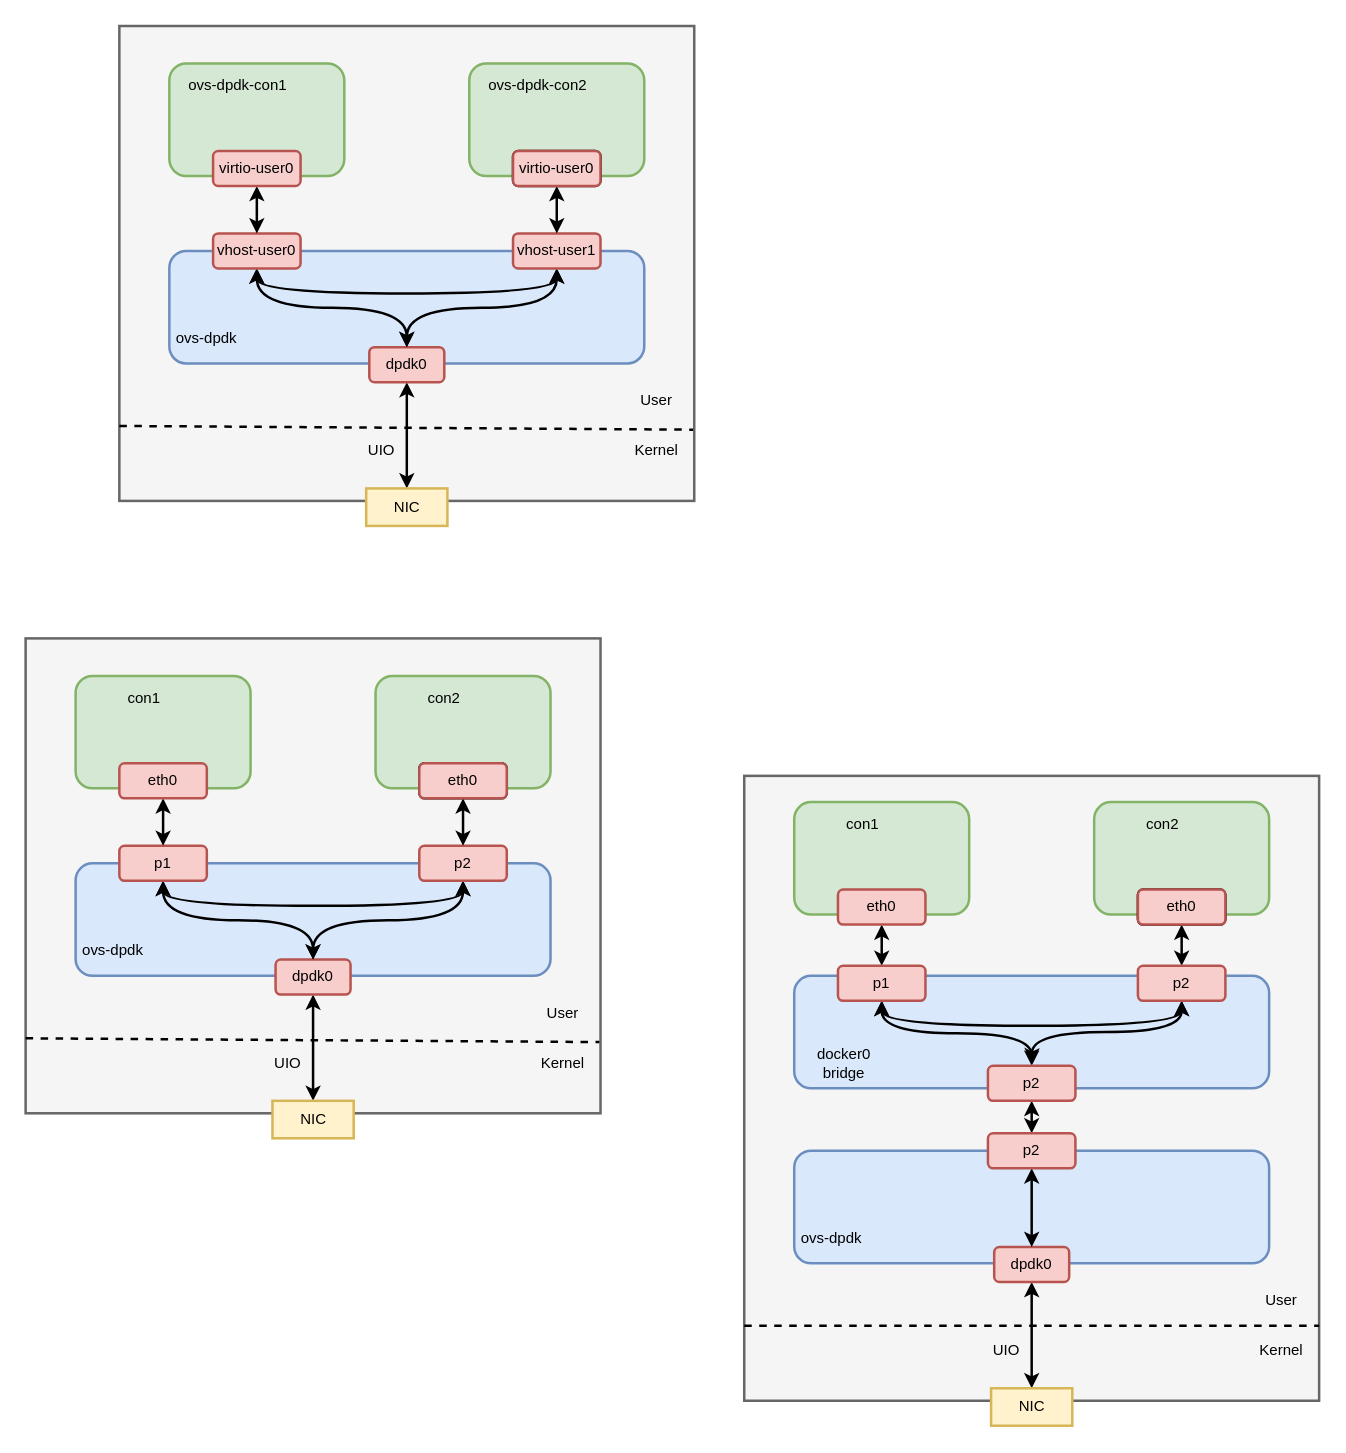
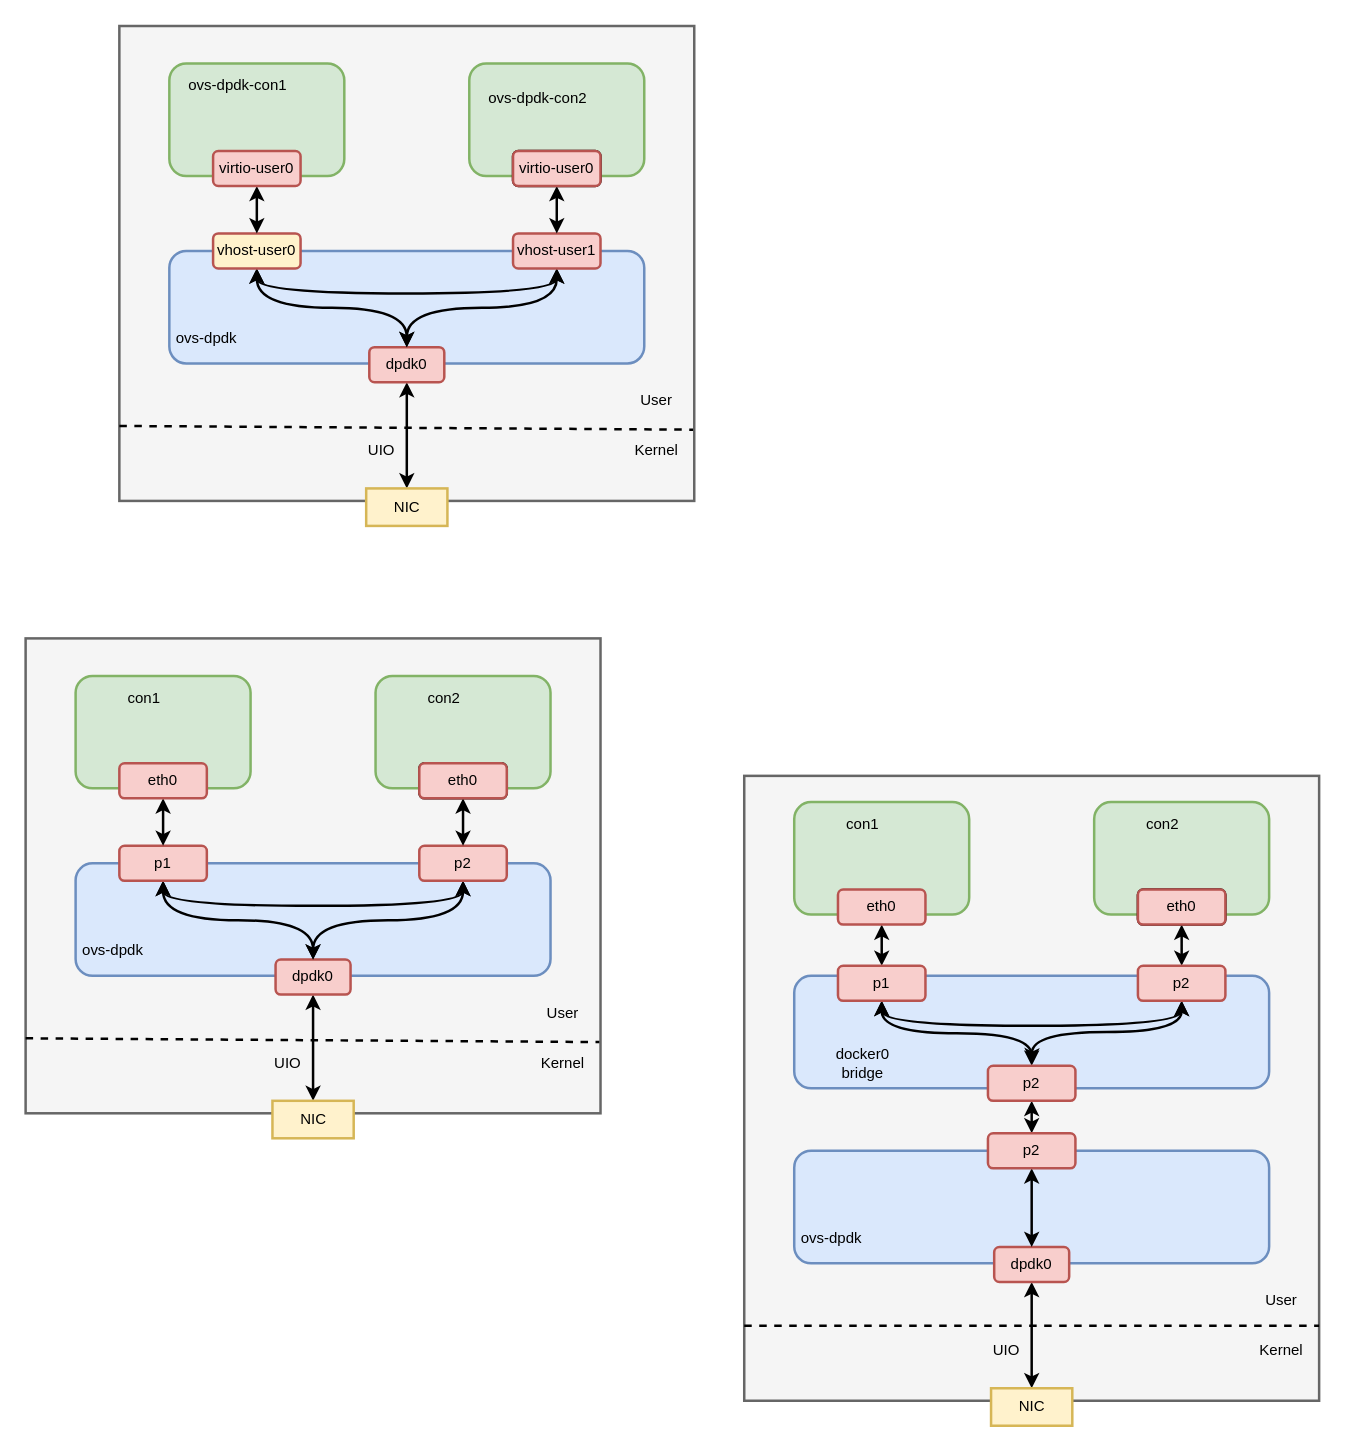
(538, 86) -> (538, 98)
(257, 251) -> (257, 251)
(844, 1063) -> (863, 1063)
